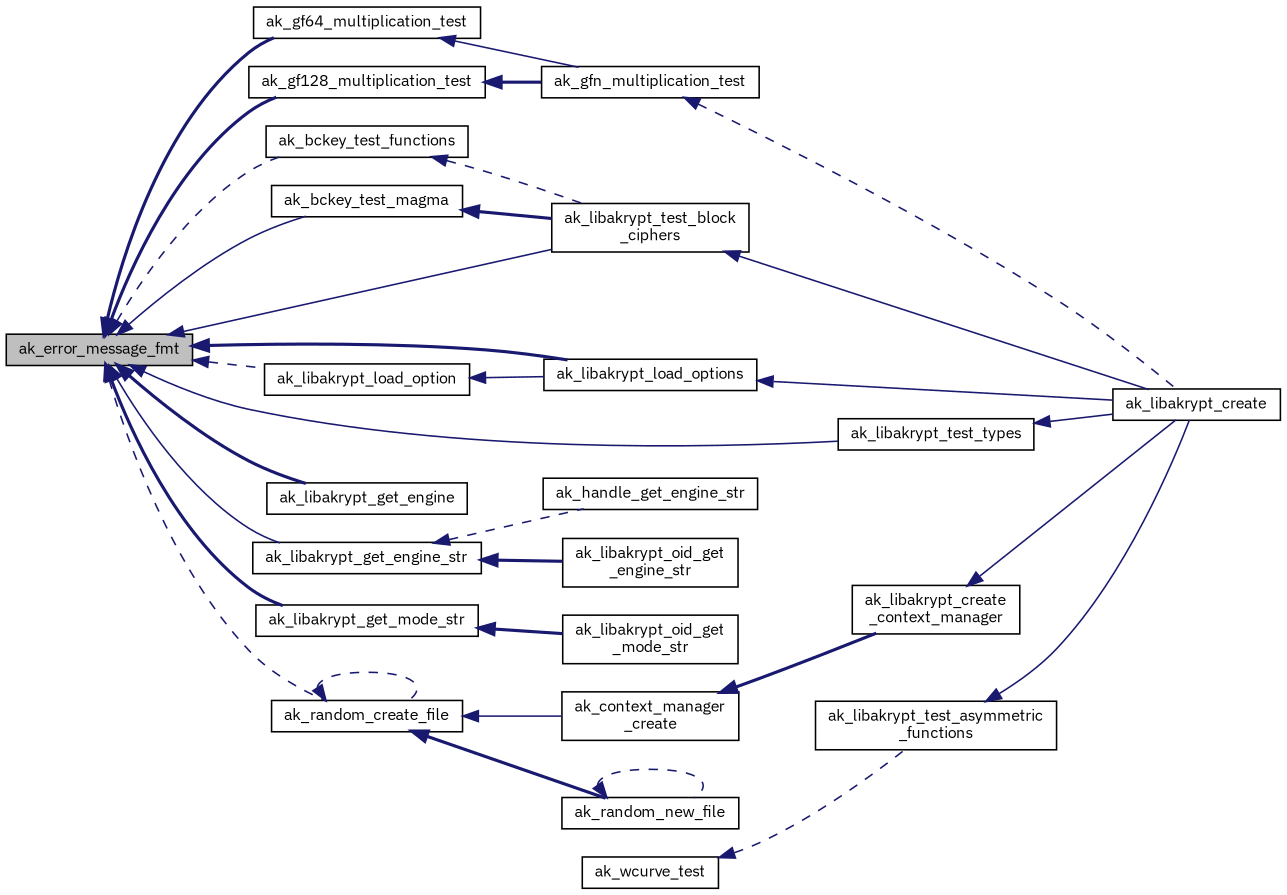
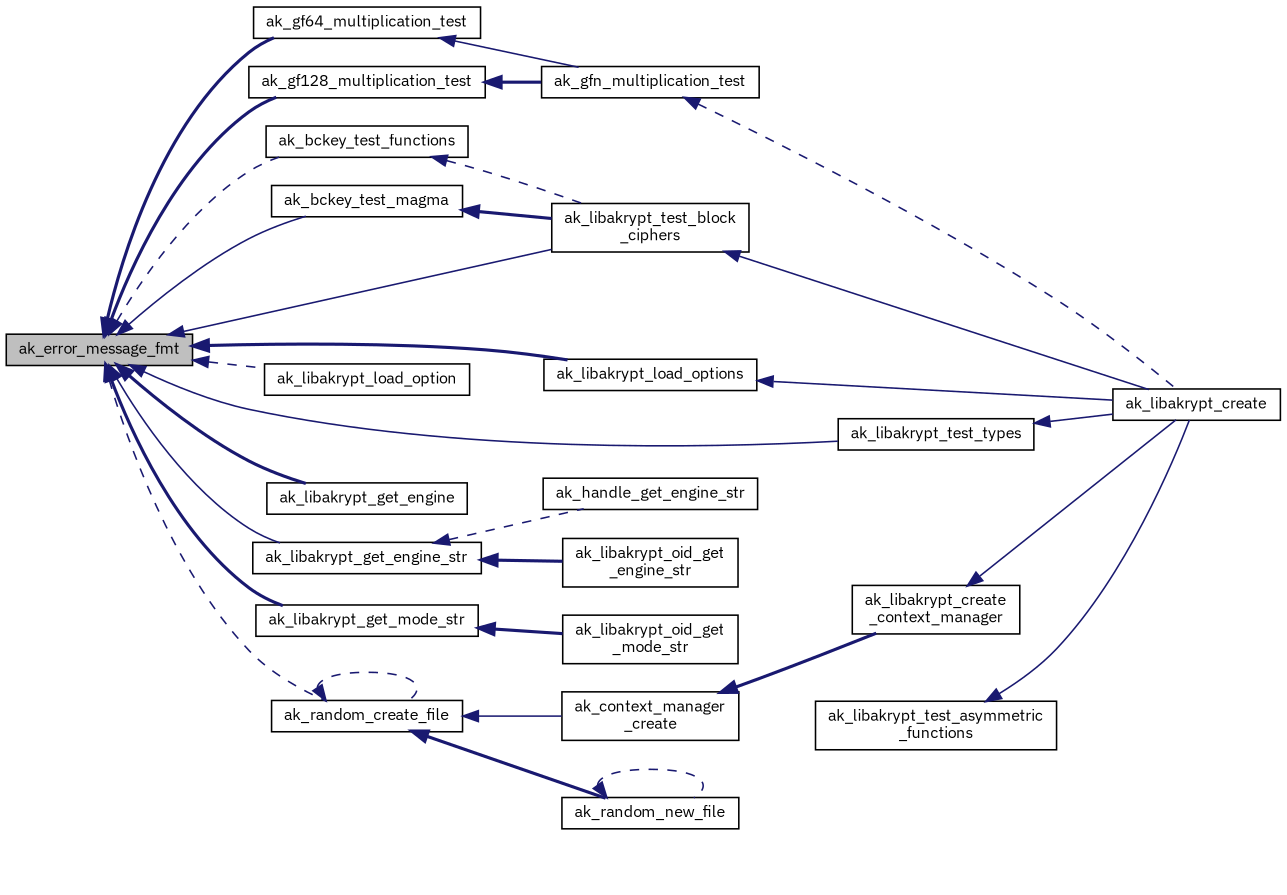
(515, 377) -> none
(650, 873) -> none
